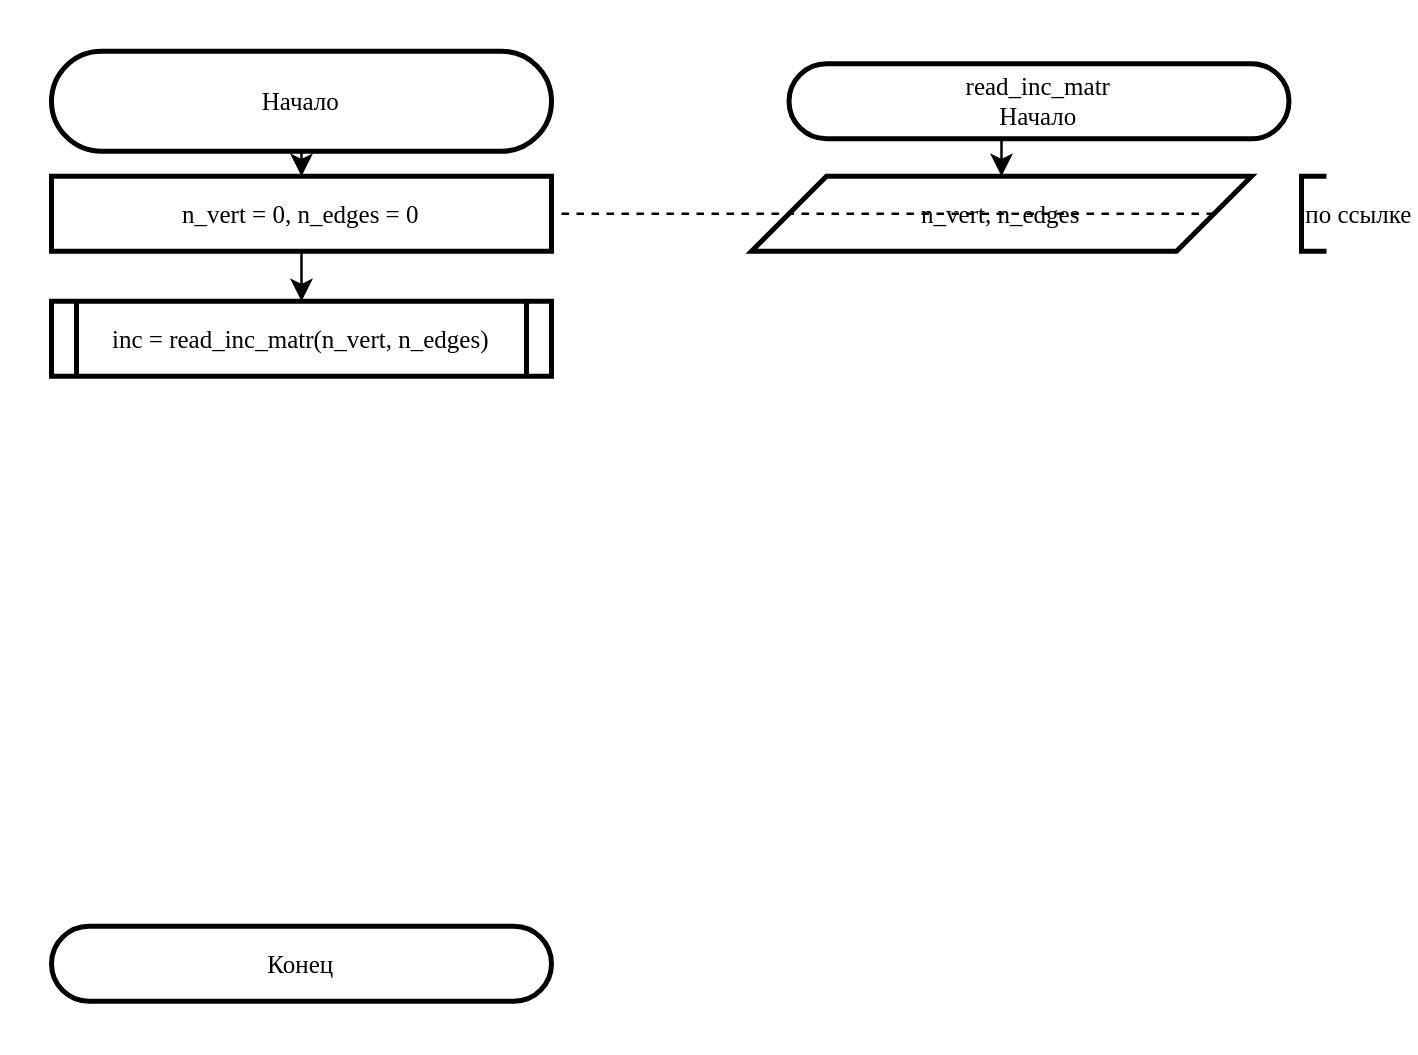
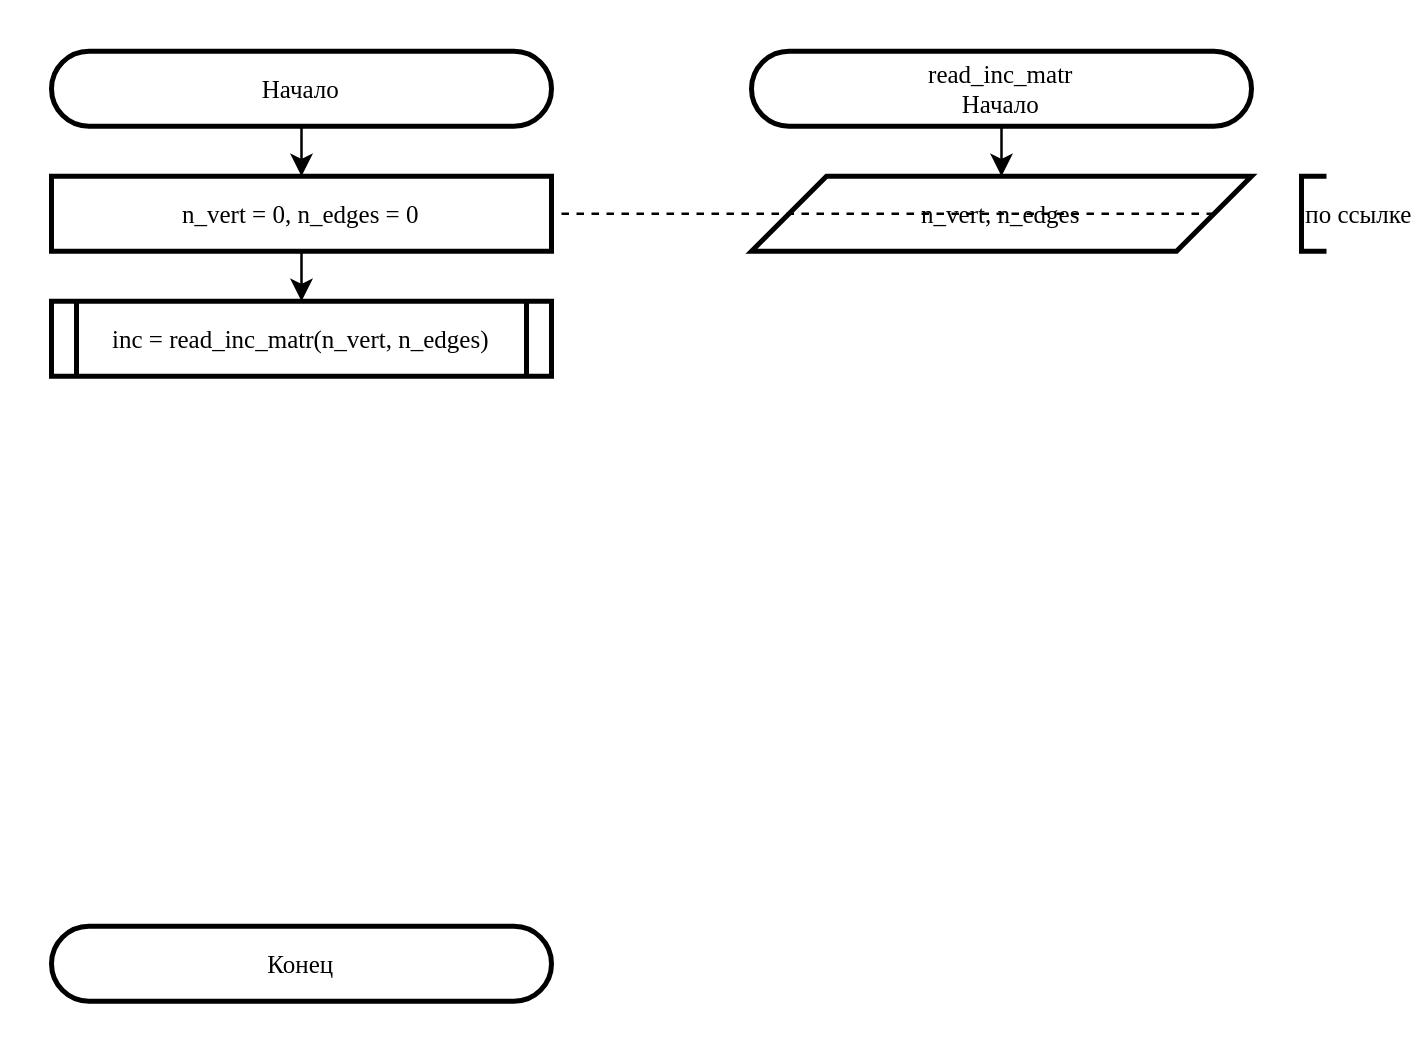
(301, 101) -> (301, 89)
(1039, 101) -> (1001, 89)
